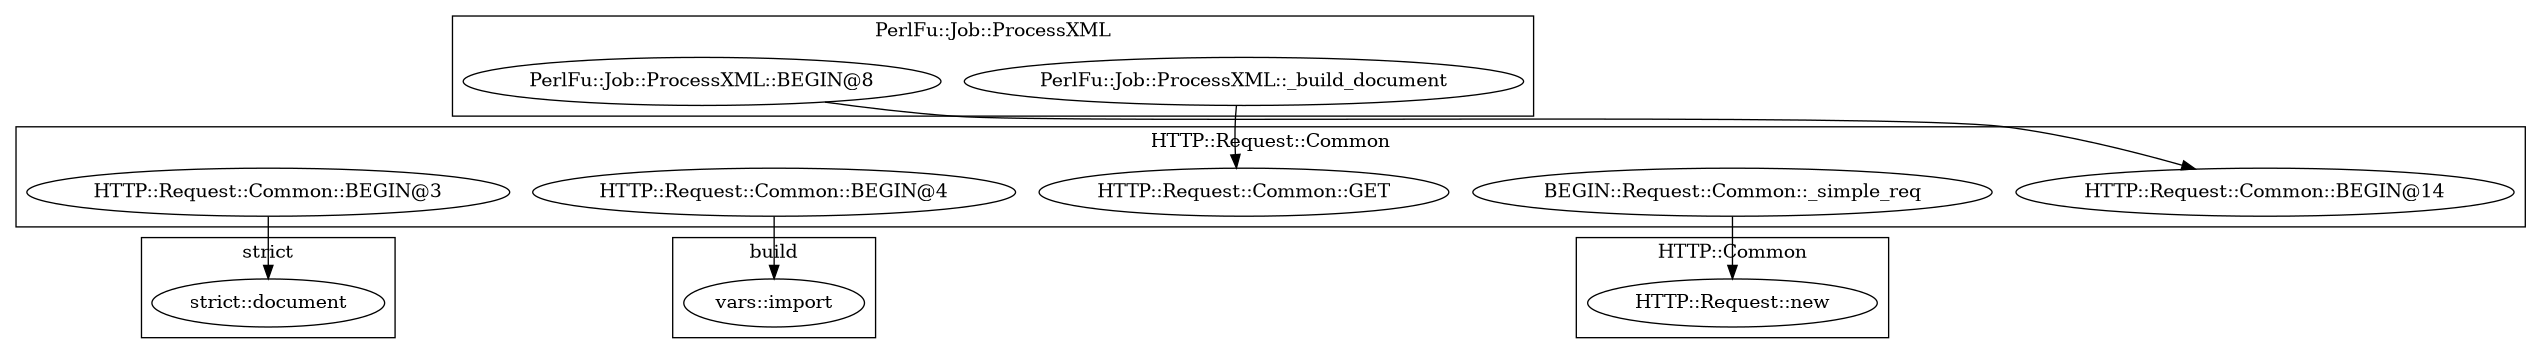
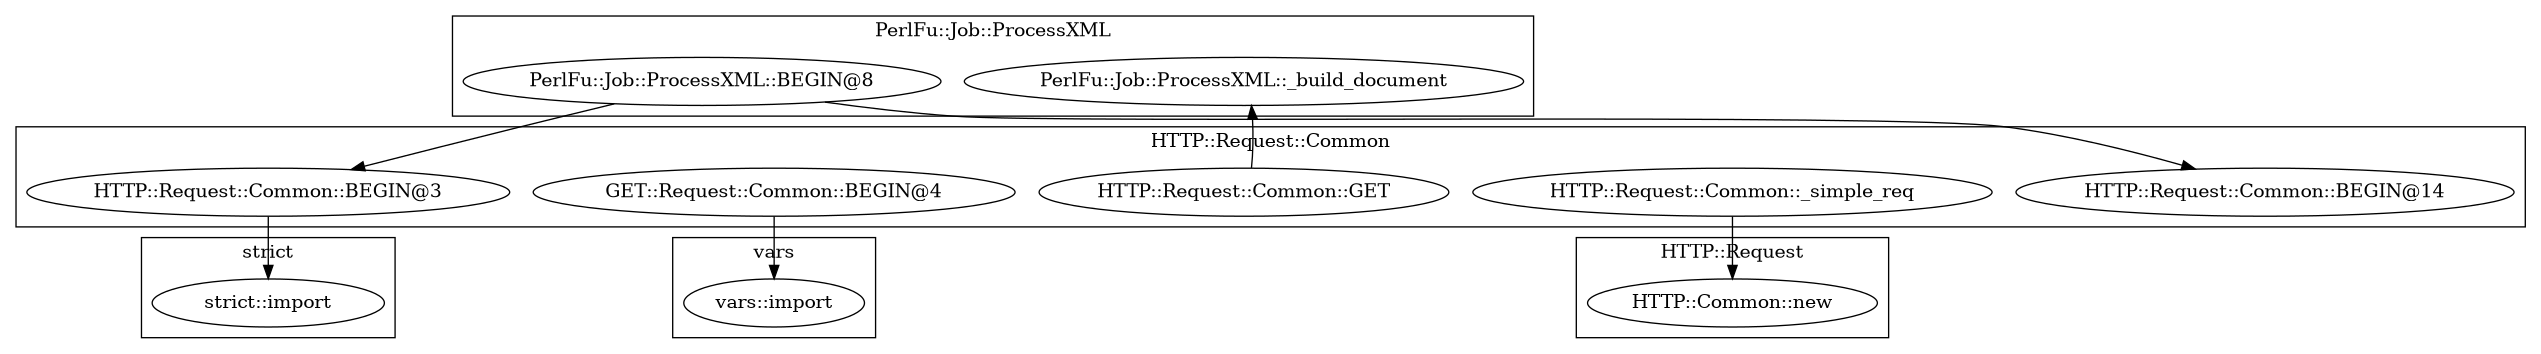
(1235, 135) -> (1253, 144)
none -> (483, 136)
(774, 192) -> (774, 192)
(1732, 192) -> (1732, 192)
(774, 253) -> (774, 253)
(1732, 253) -> (1732, 253)
(268, 303) -> (268, 303)
(1732, 303) -> (1732, 303)
